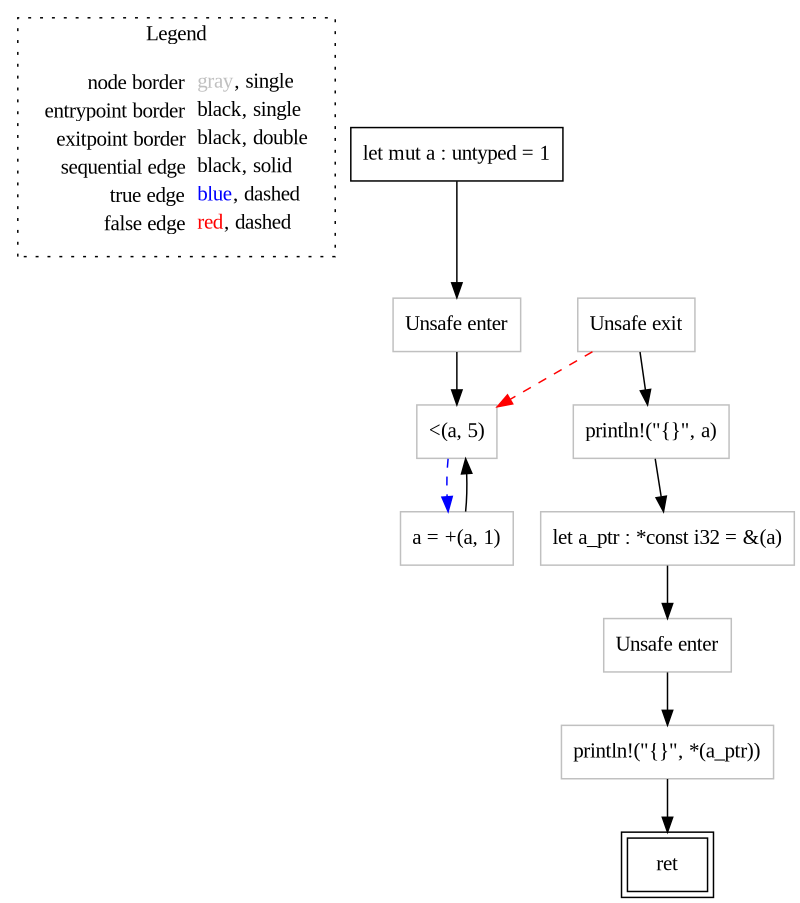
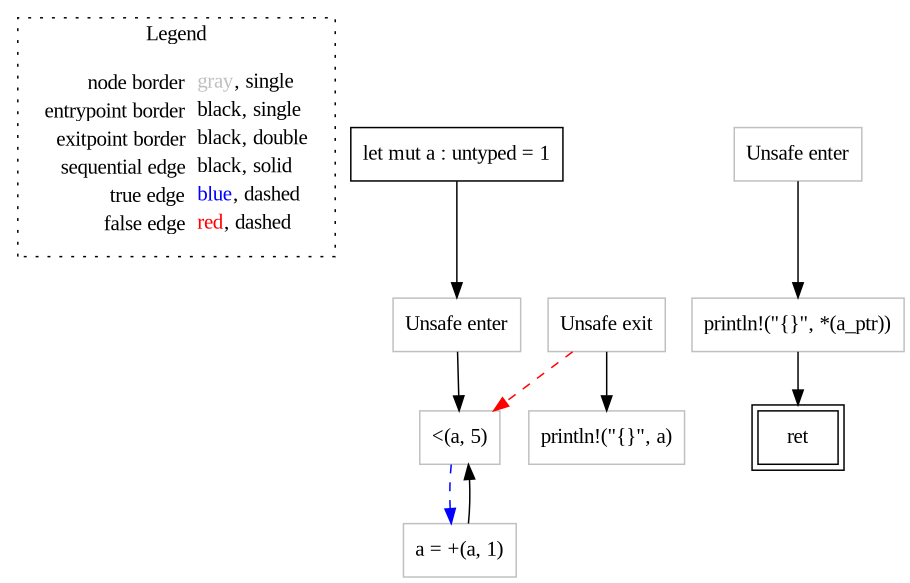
(668, 538) -> none
